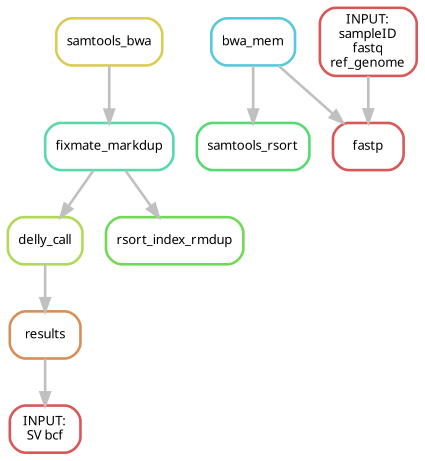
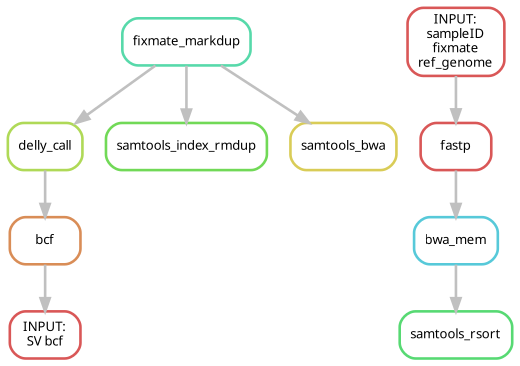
(368, 42) -> (456, 42)
(109, 88) -> (259, 91)
(306, 90) -> (456, 187)
(175, 241) -> (186, 147)
(45, 335) -> (45, 241)
